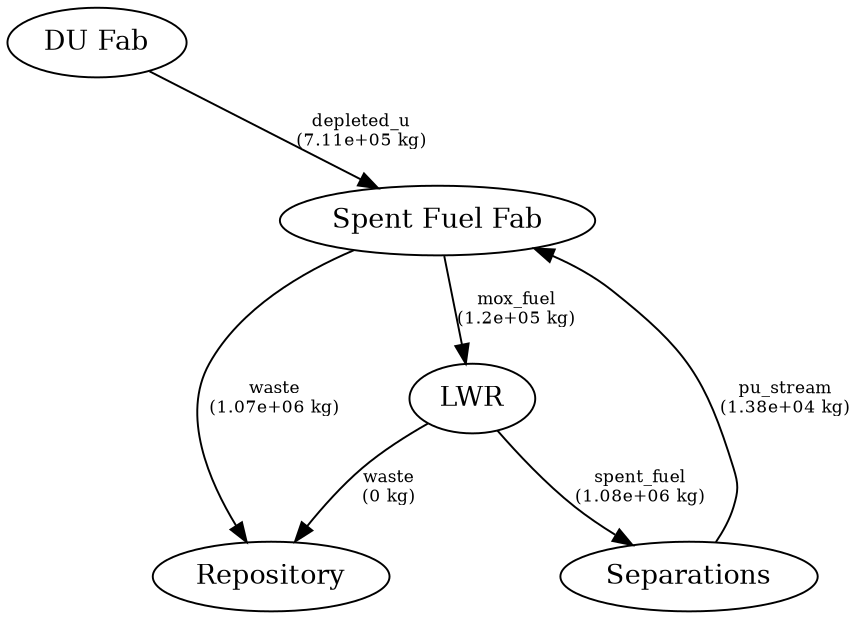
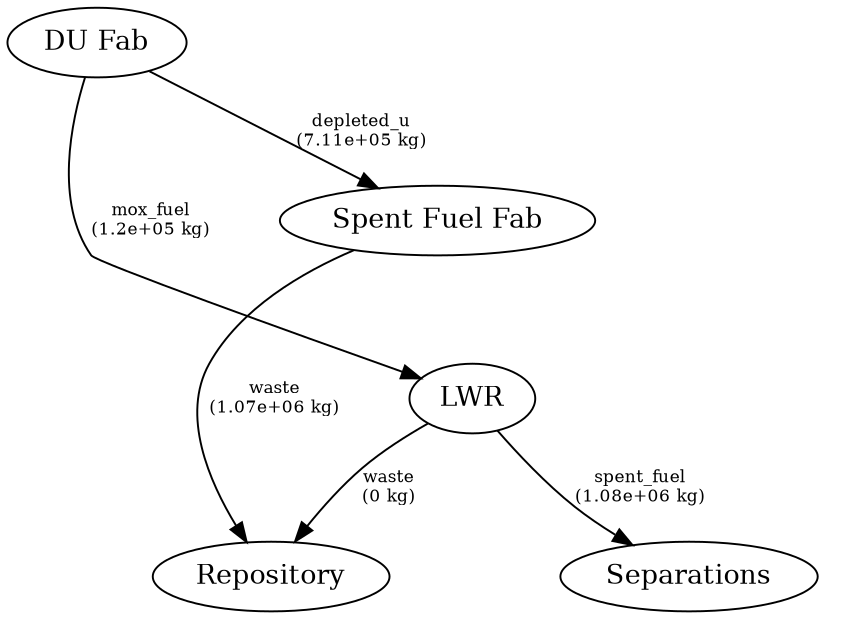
(453, 300) -> (160, 284)
(693, 372) -> none
